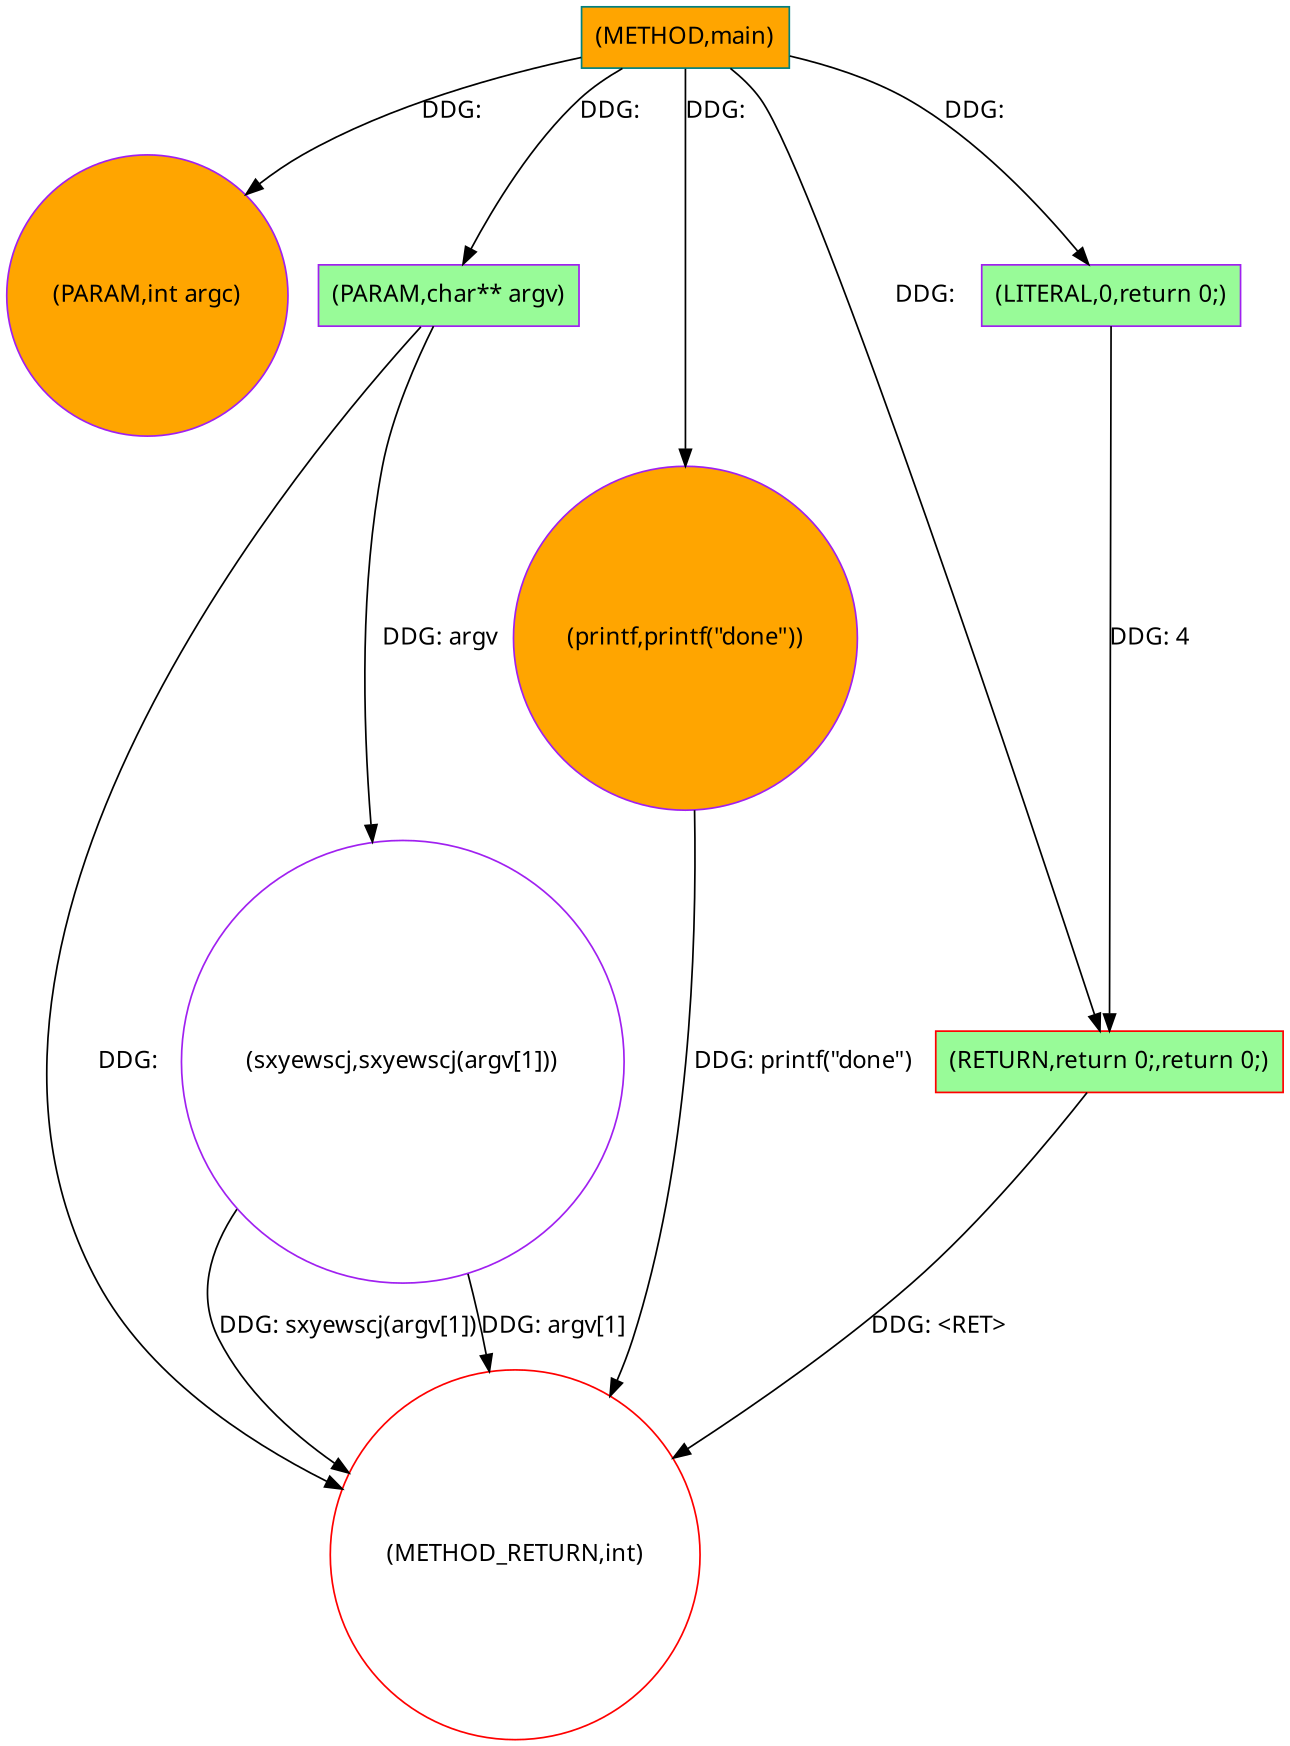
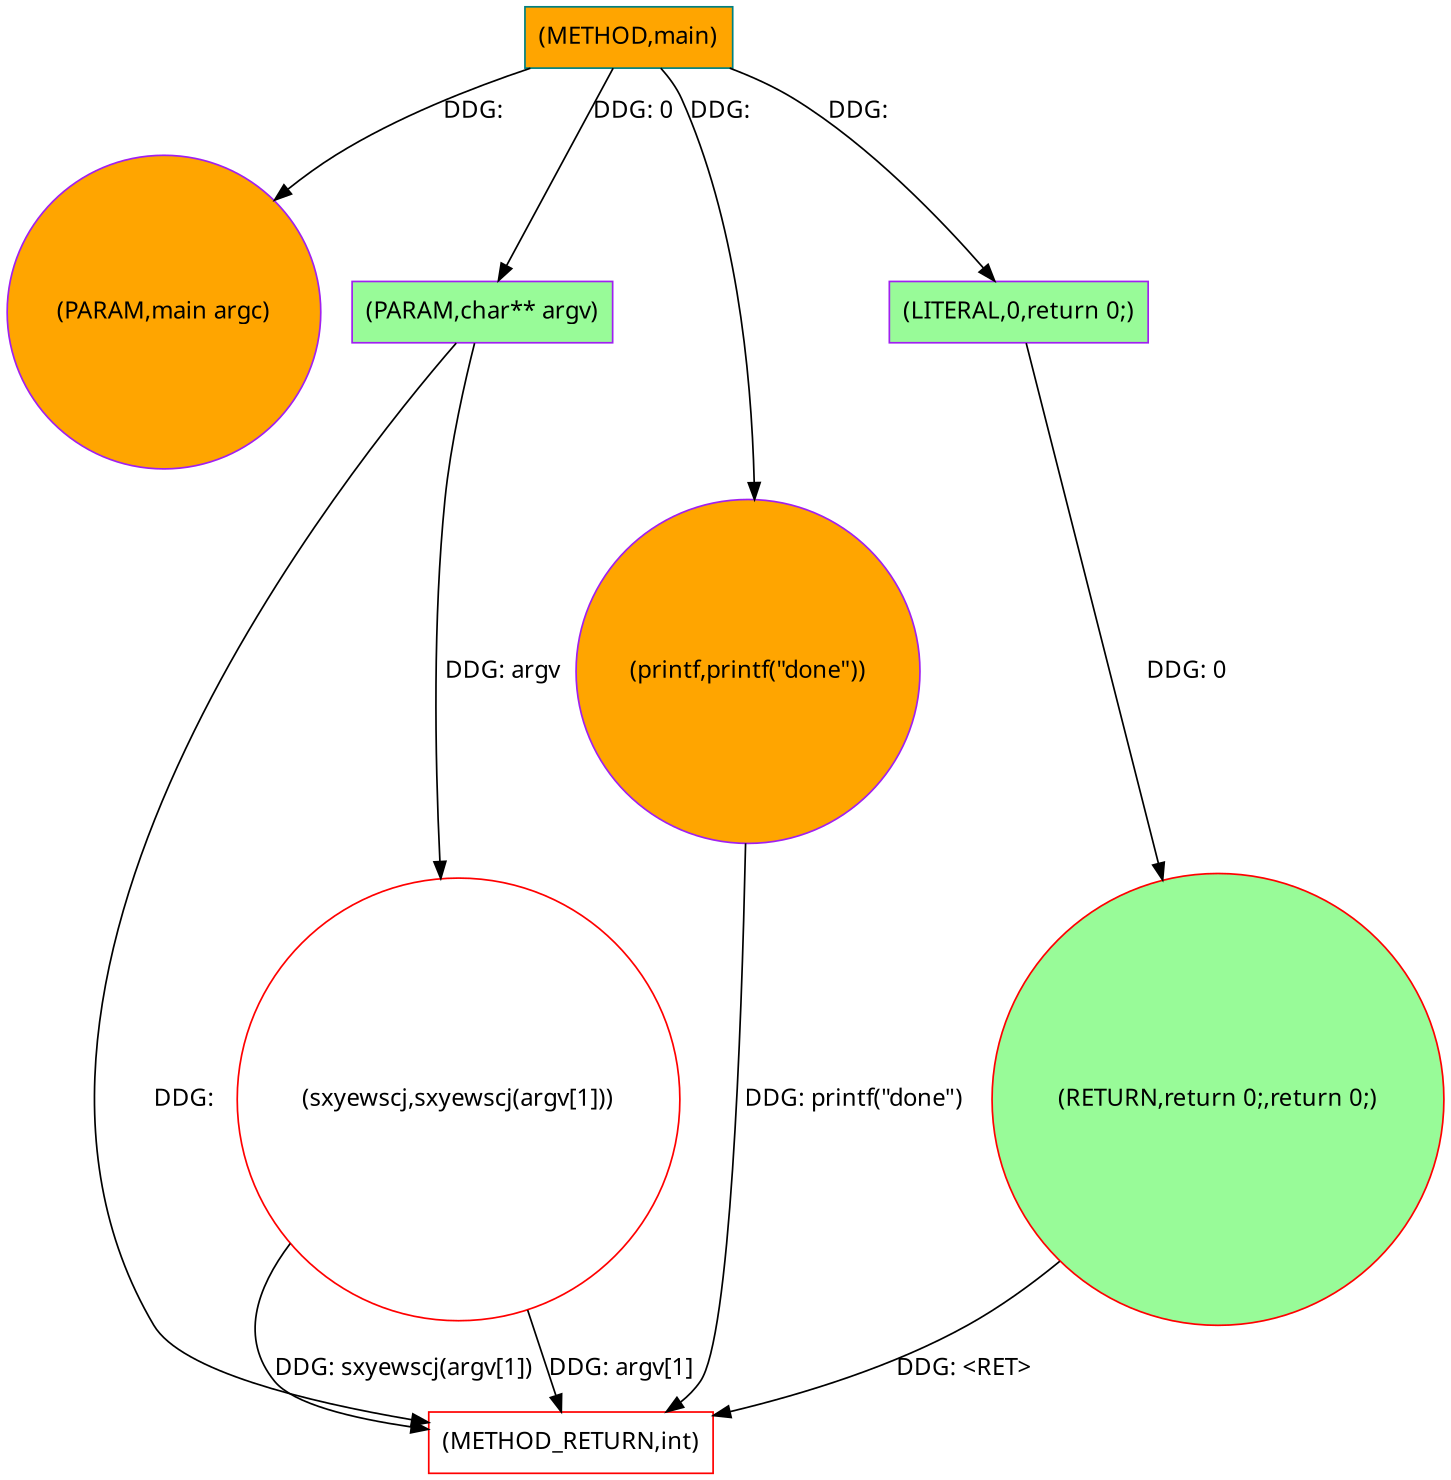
(614, 111) -> (634, 112)
(147, 295) -> (164, 312)
(931, 532) -> none
(1150, 638) -> (1187, 671)
(403, 1062) -> (459, 1099)
(1109, 1062) -> (1218, 1099)
(515, 1555) -> (571, 1443)
